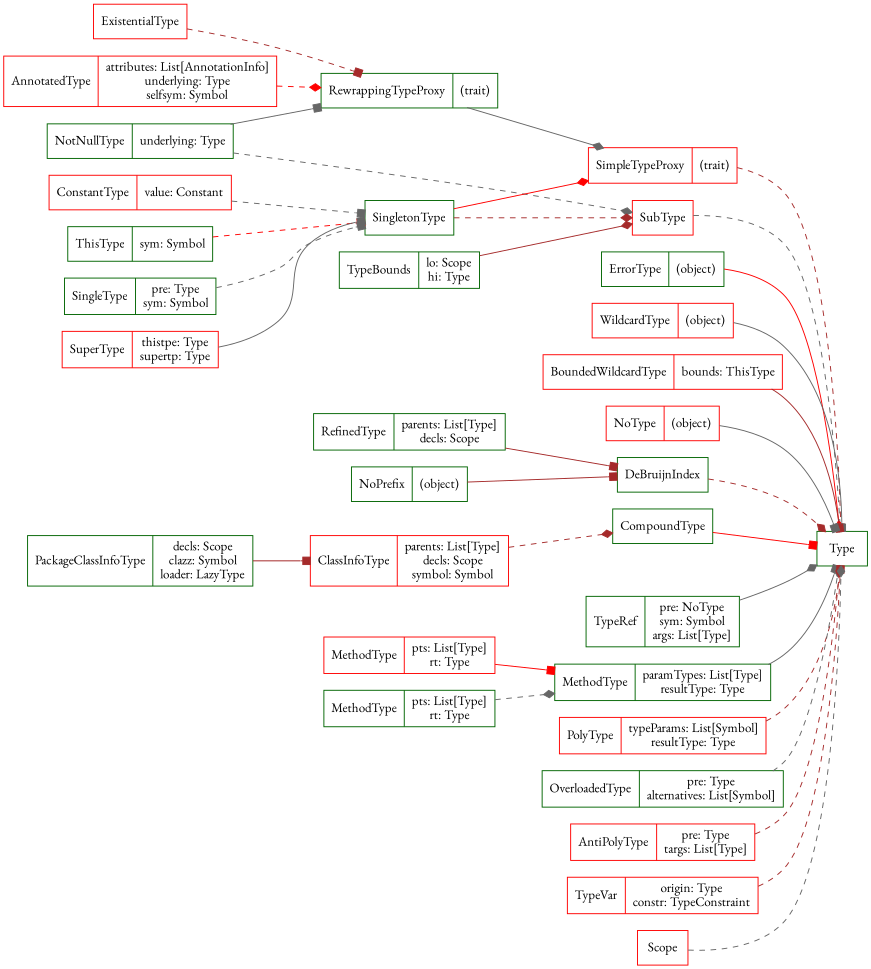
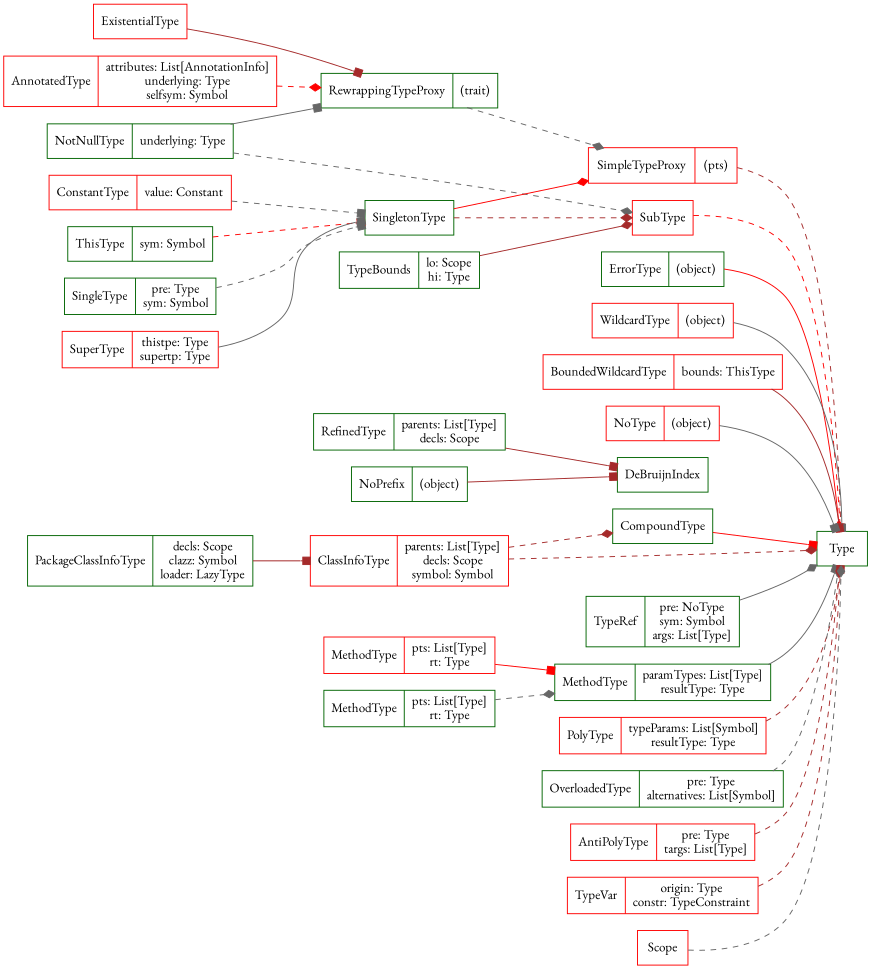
(271, 46) -> (271, 46)
(530, 126) -> (530, 126)
(715, 165) -> (716, 165)
(817, 332) -> (817, 332)
(766, 493) -> (657, 555)
